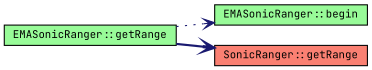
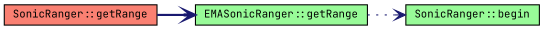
(291, 15) -> (473, 15)
(190, 45) -> (171, 15)
